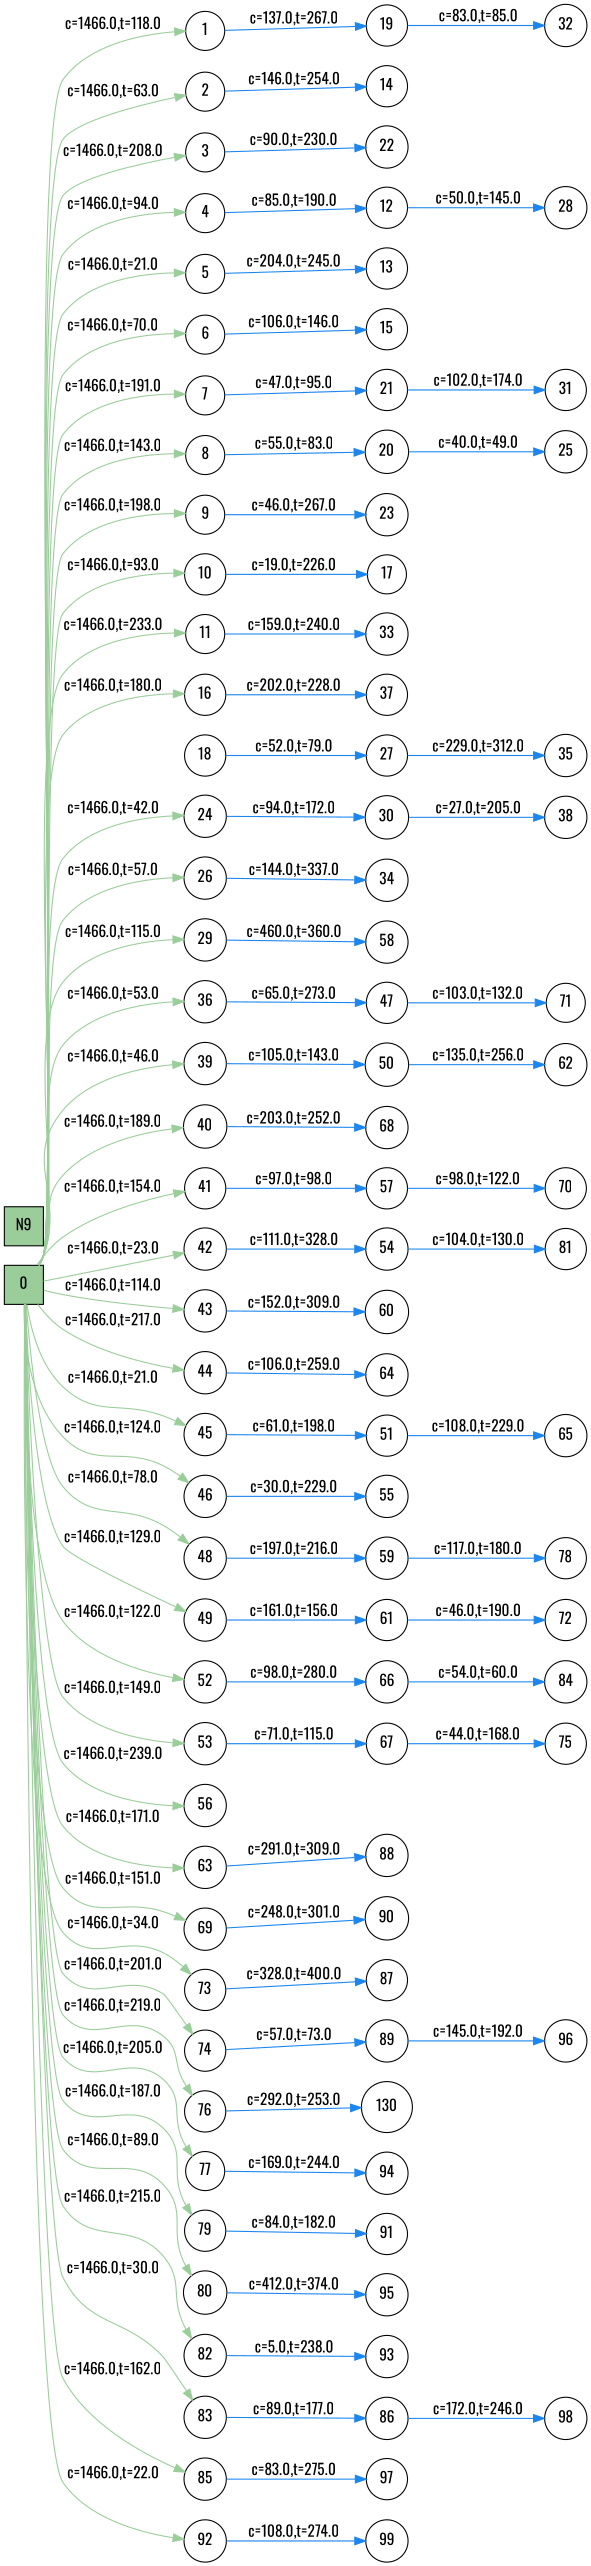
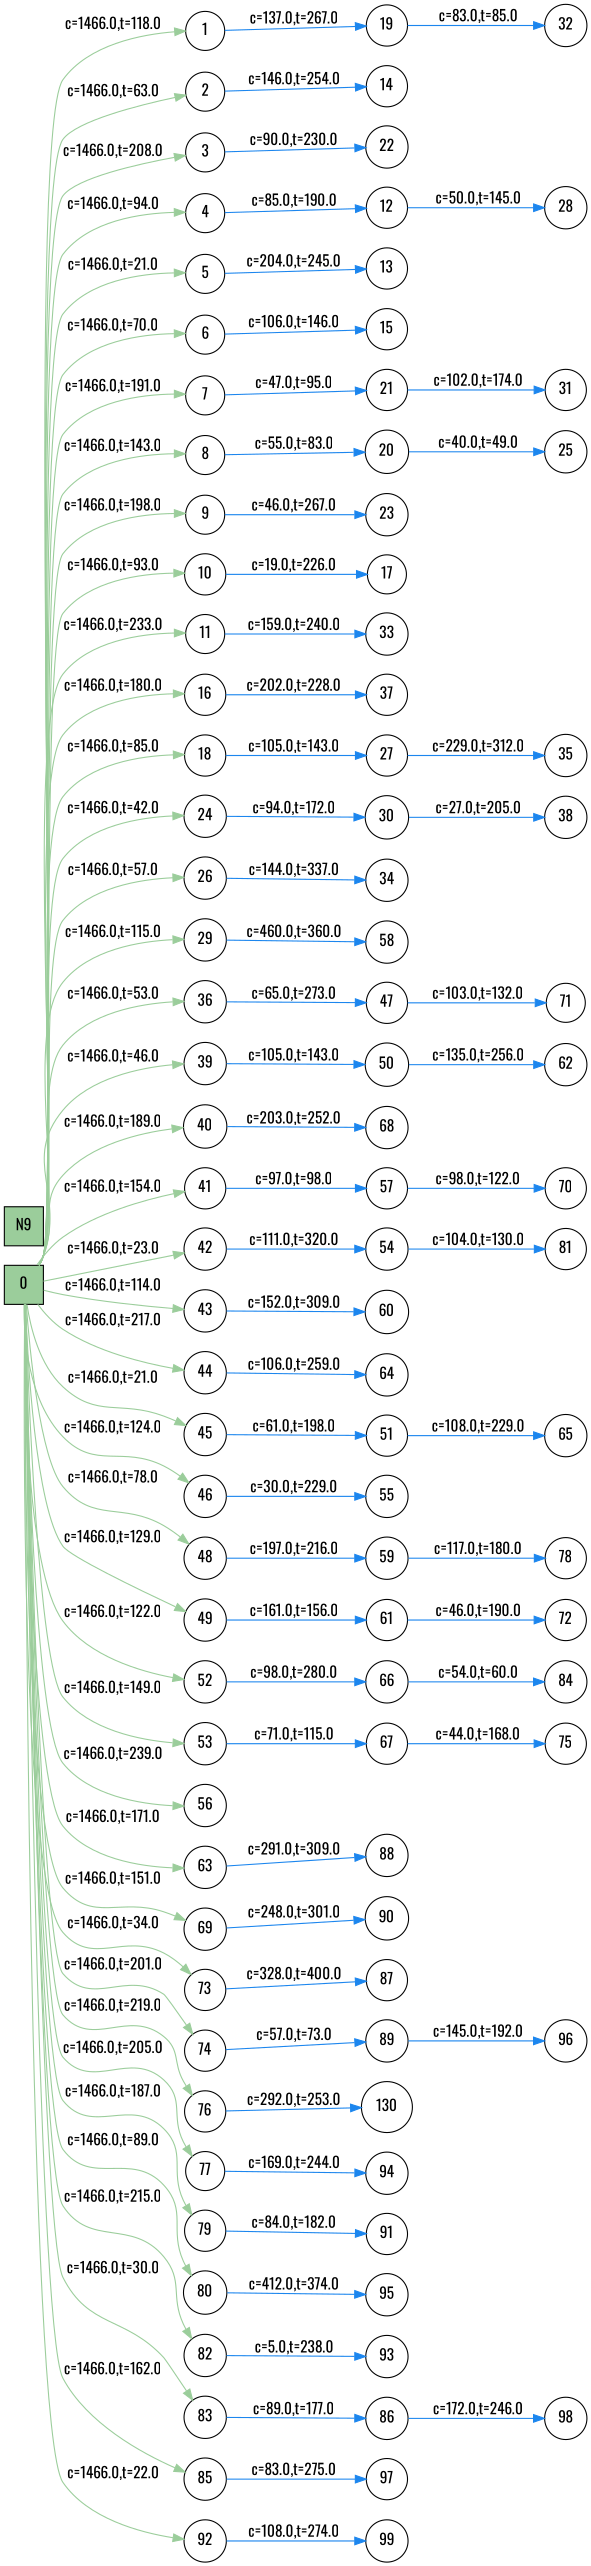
(294, 747) -> (294, 747)
none -> (47, 970)
(294, 1241) -> (294, 1241)
